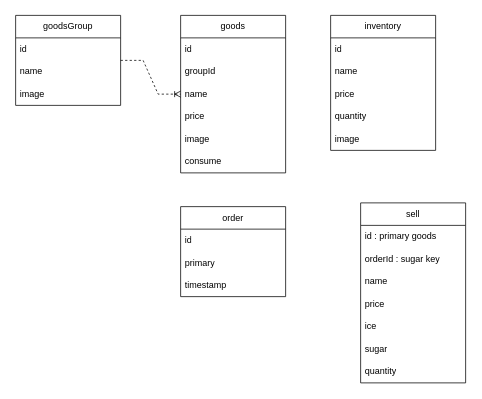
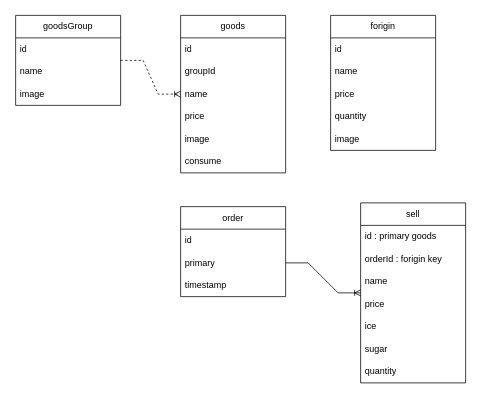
(383, 27) -> (383, 27)
(408, 259) -> (411, 259)
none -> (323, 278)
